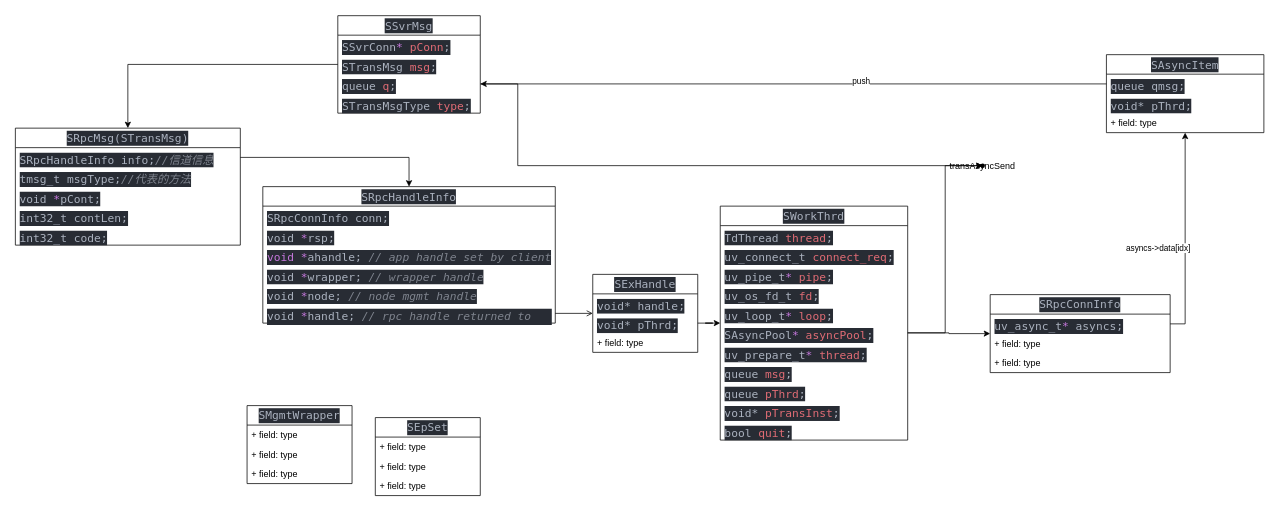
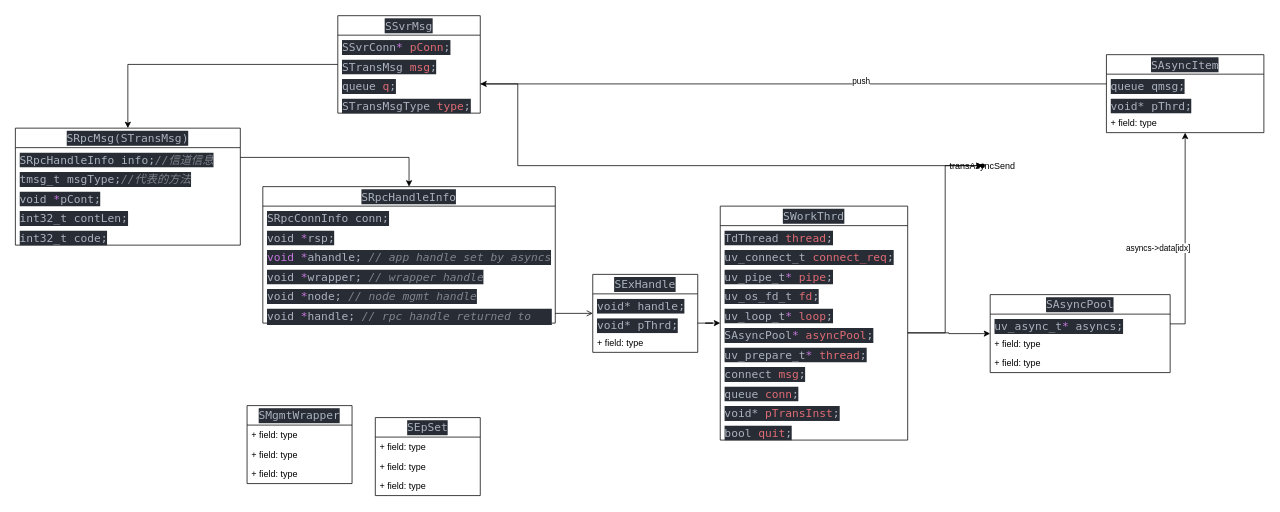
(359, 256) -> (362, 256)
(1080, 304) -> (1080, 304)
(759, 373) -> (764, 373)
(753, 392) -> (750, 392)
